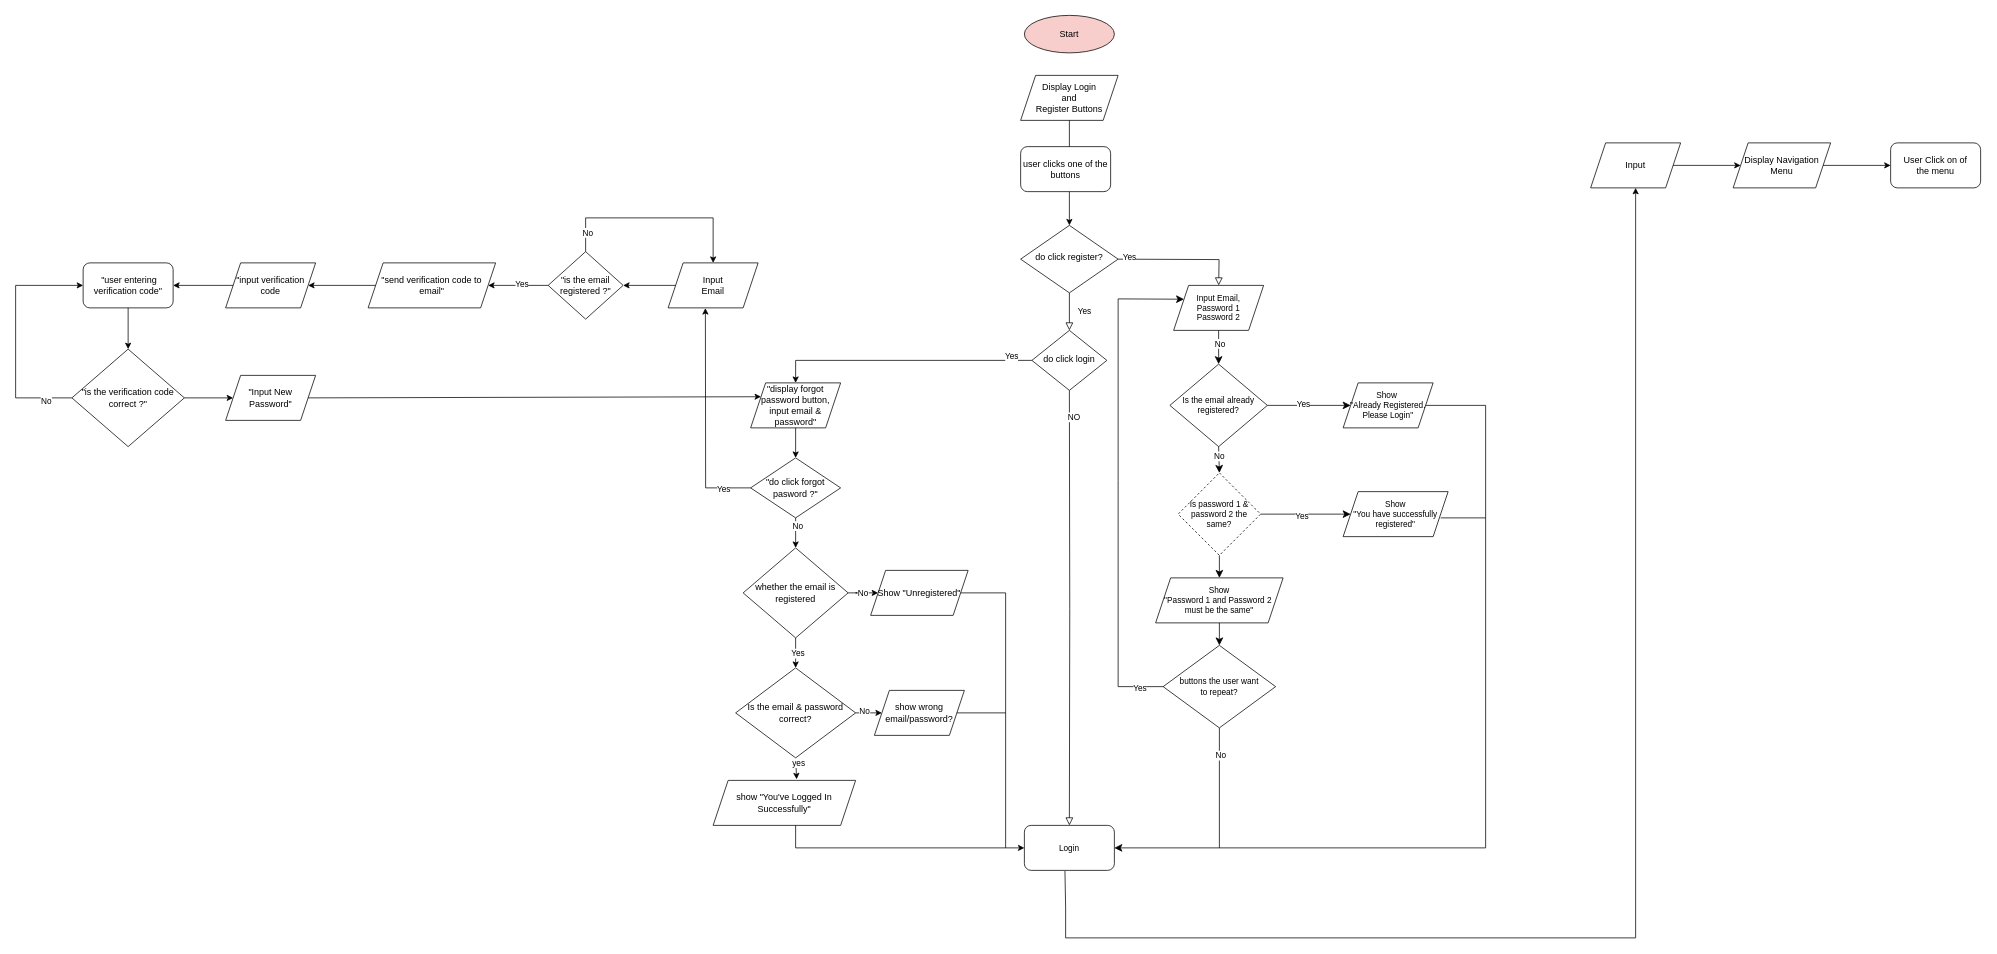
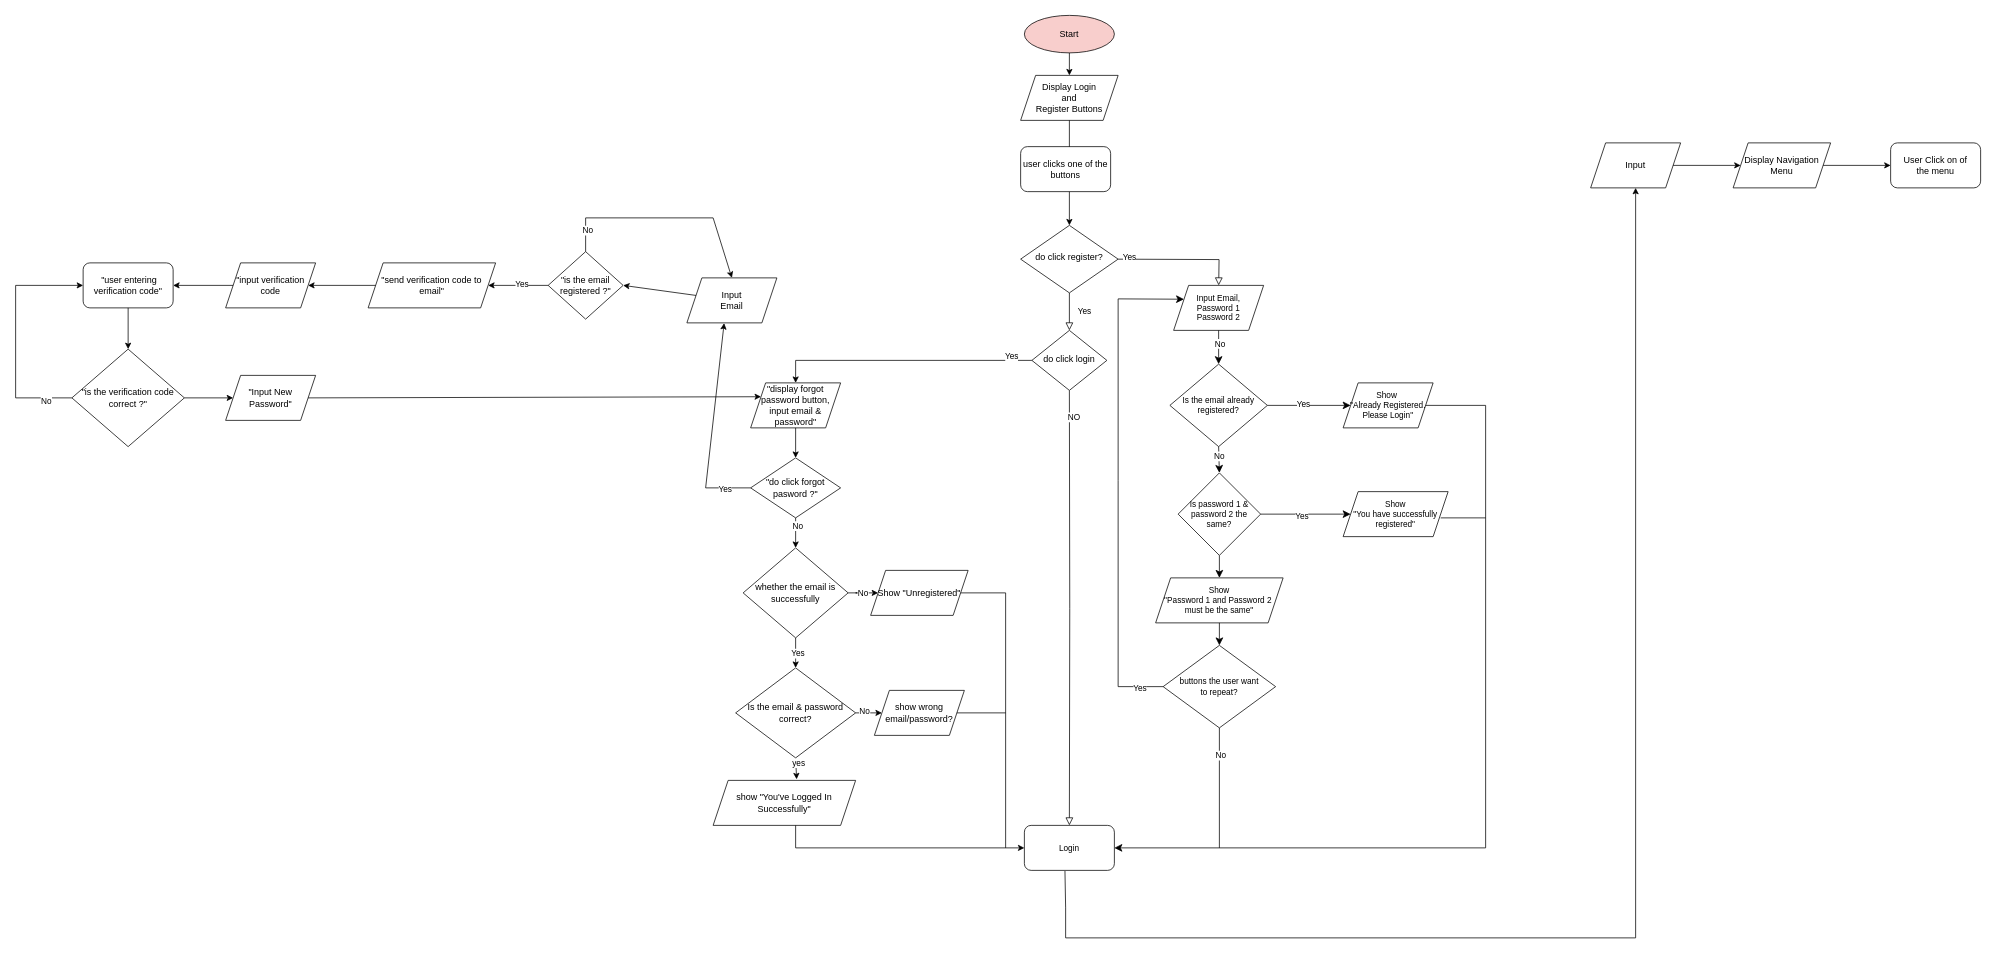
none -> (1069, 61)
(713, 285) -> (732, 300)
(1219, 514) -> (1219, 514)
(795, 593) -> (795, 593)
